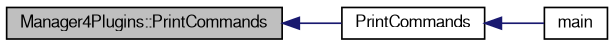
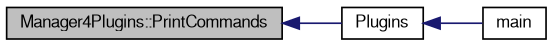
(413, 23) -> (383, 23)
